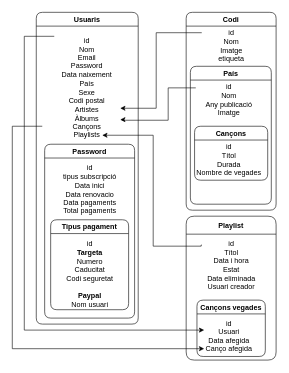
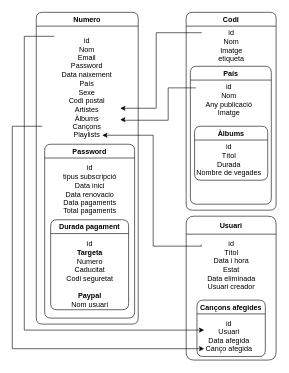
(87, 20) -> (87, 20)
(231, 134) -> (231, 134)
(231, 226) -> (231, 226)
(89, 227) -> (89, 227)
(231, 308) -> (231, 308)
